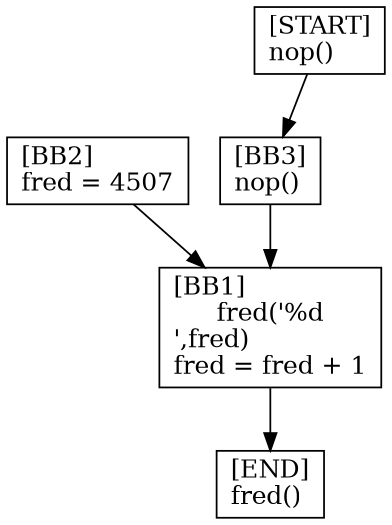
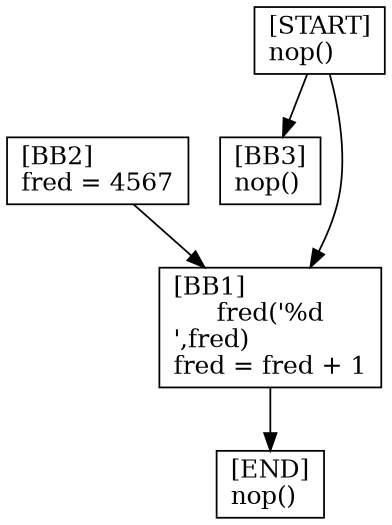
(98, 171) -> (98, 171)
(270, 227) -> (342, 164)
(270, 484) -> (270, 484)
